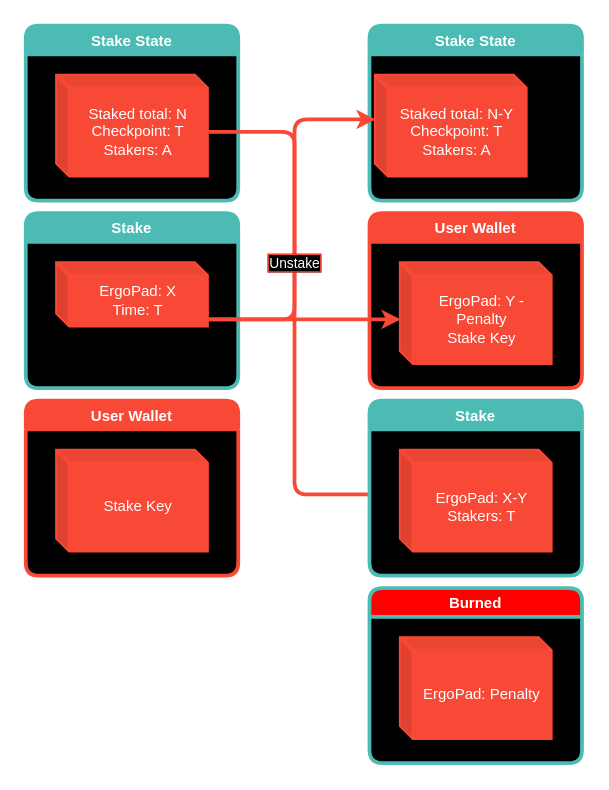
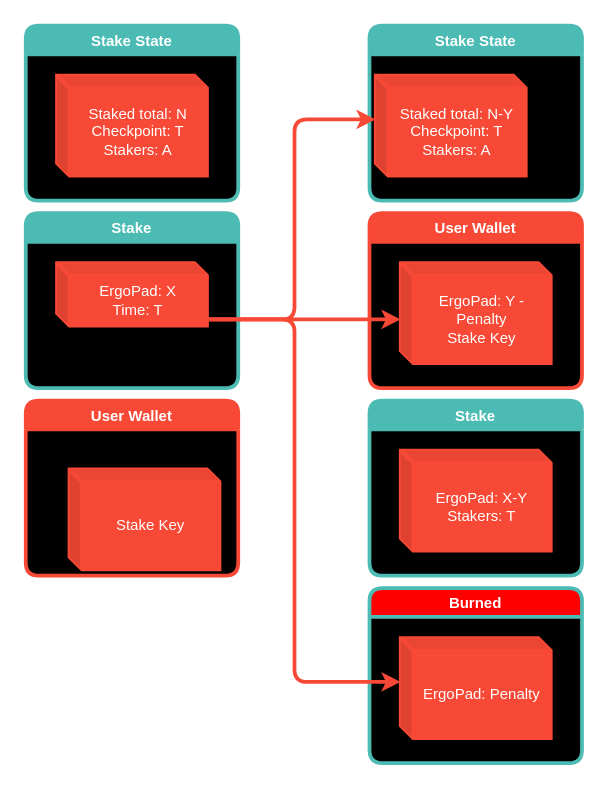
(248, 132) -> none
(132, 501) -> (144, 519)
none -> (294, 627)
